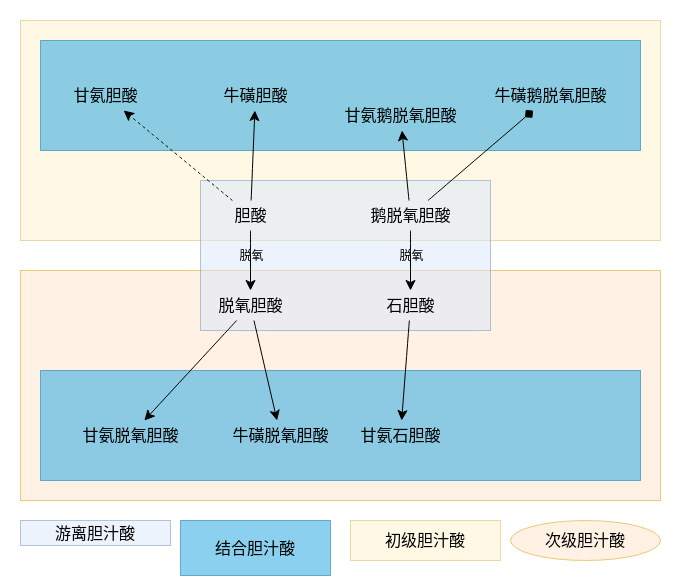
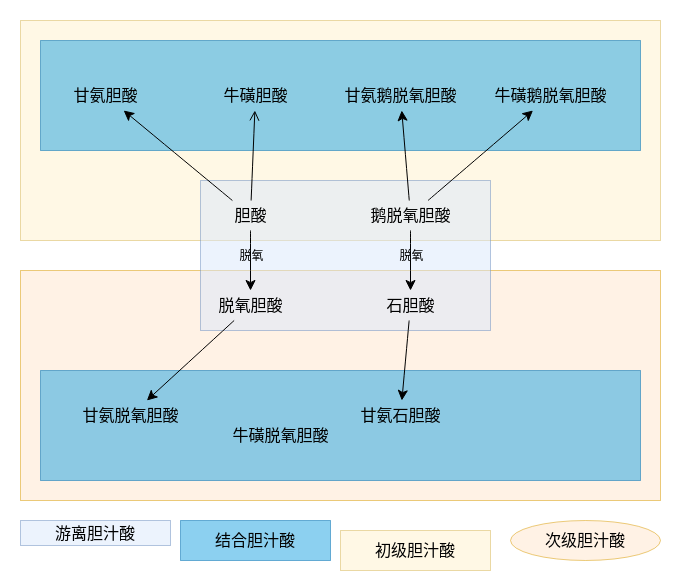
(401, 116) -> (401, 96)
(525, 117) -> (525, 117)
(254, 120) -> (255, 117)
(180, 157) -> (180, 157)
(265, 368) -> none
(131, 436) -> (131, 416)
(401, 436) -> (401, 416)
(426, 541) -> (416, 551)
(256, 548) -> (256, 541)
